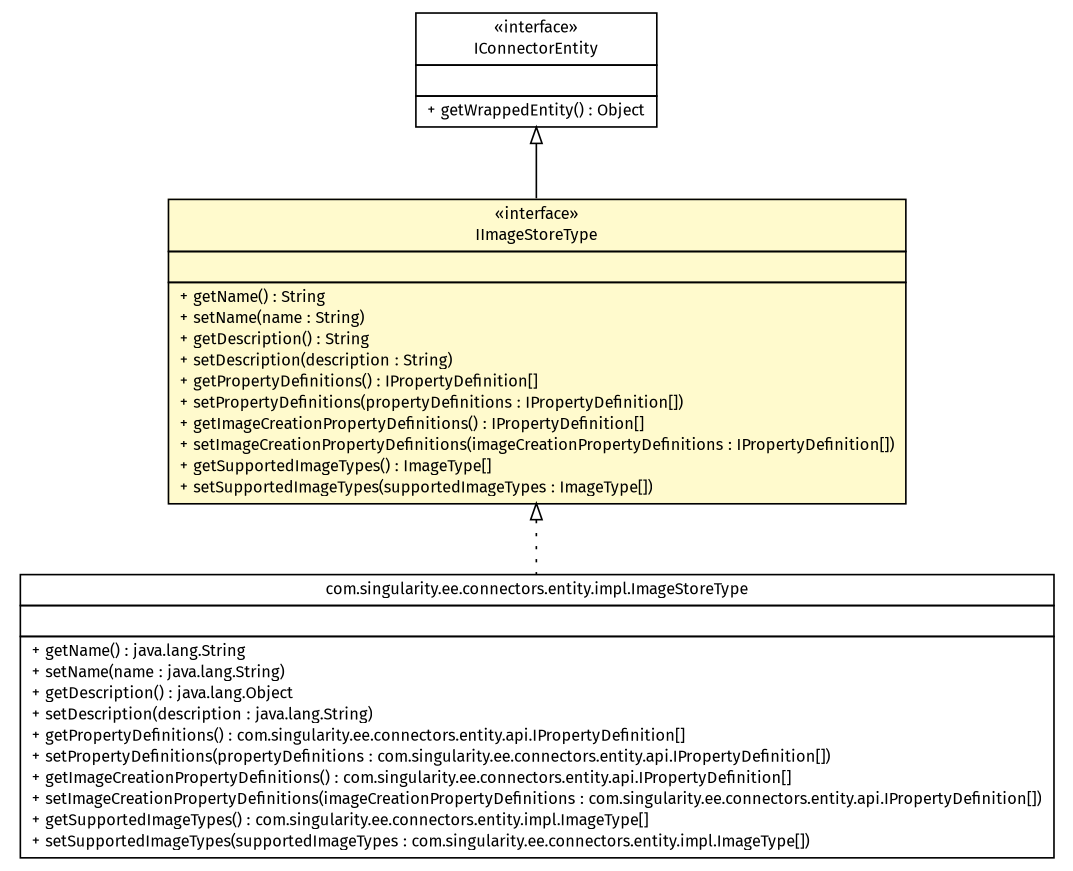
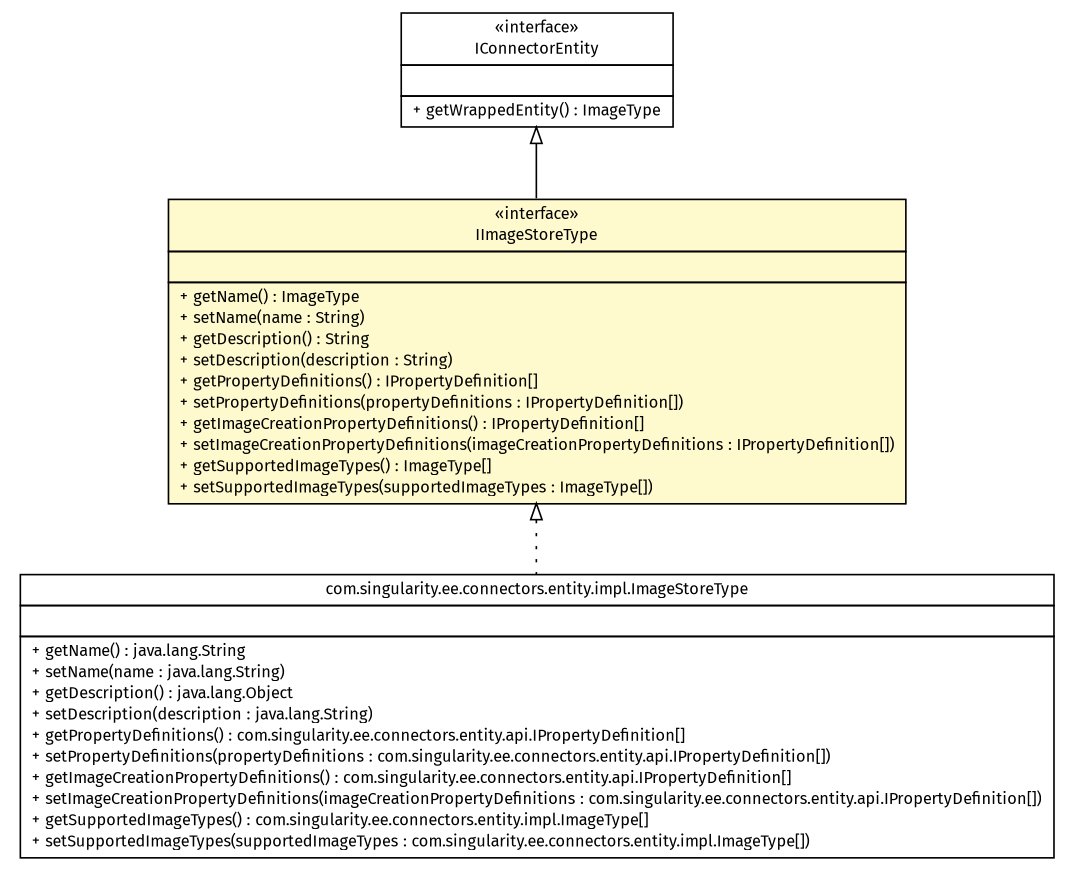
(536, 111) -> (537, 111)
(253, 297) -> (270, 297)
